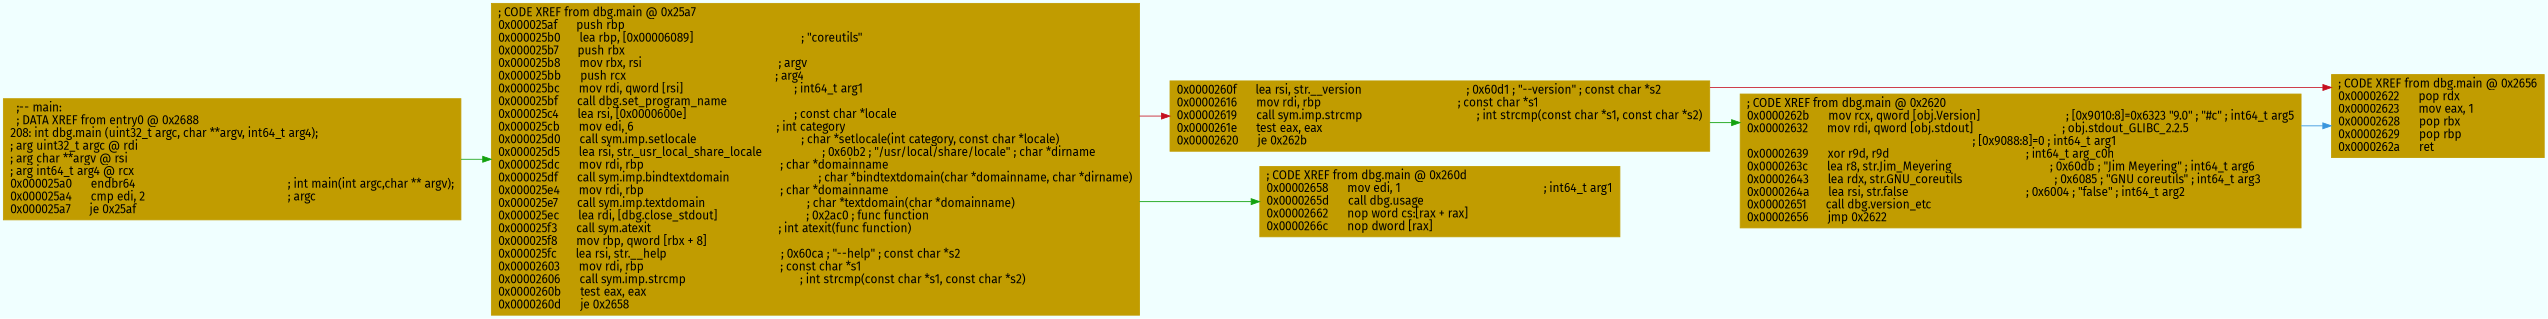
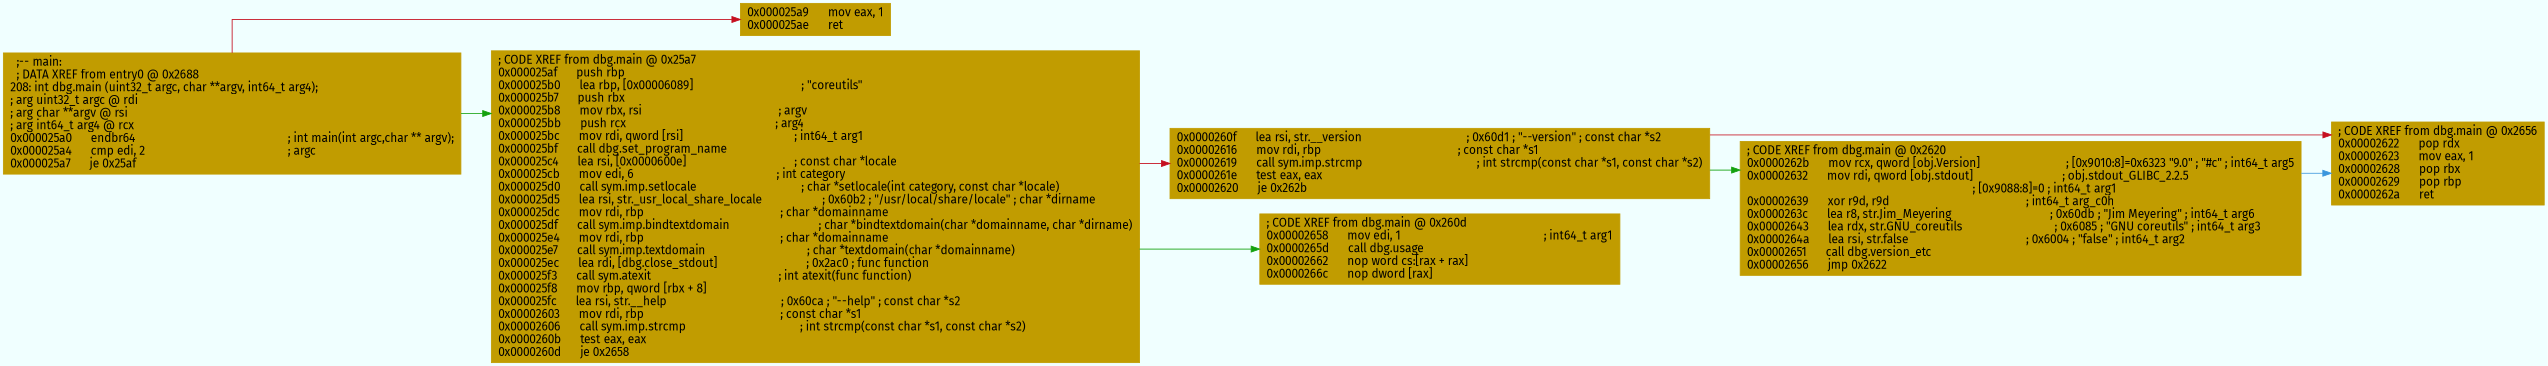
none -> (815, 19)
